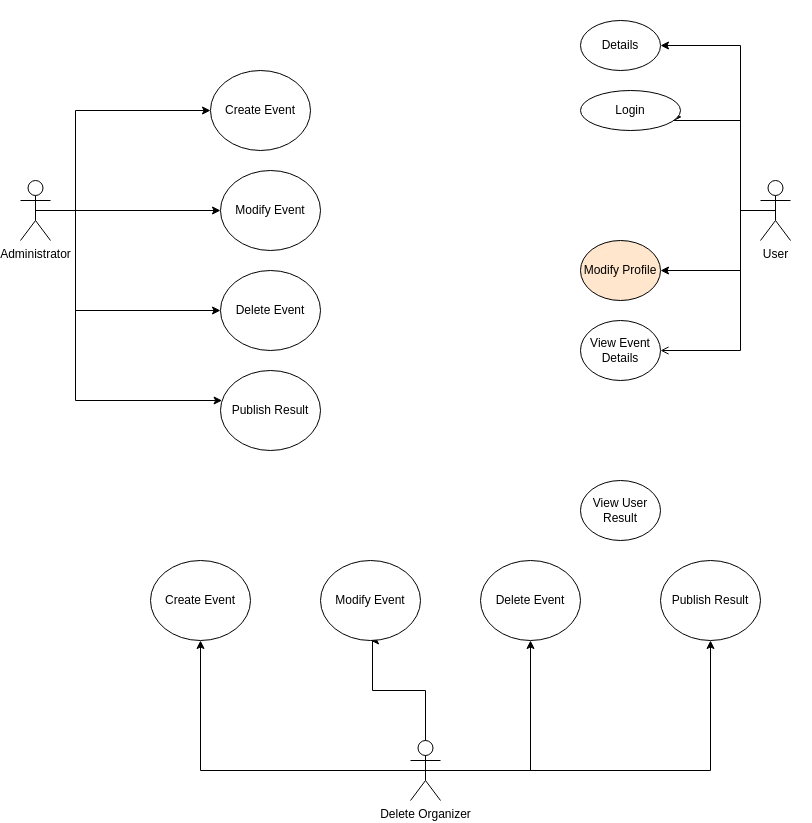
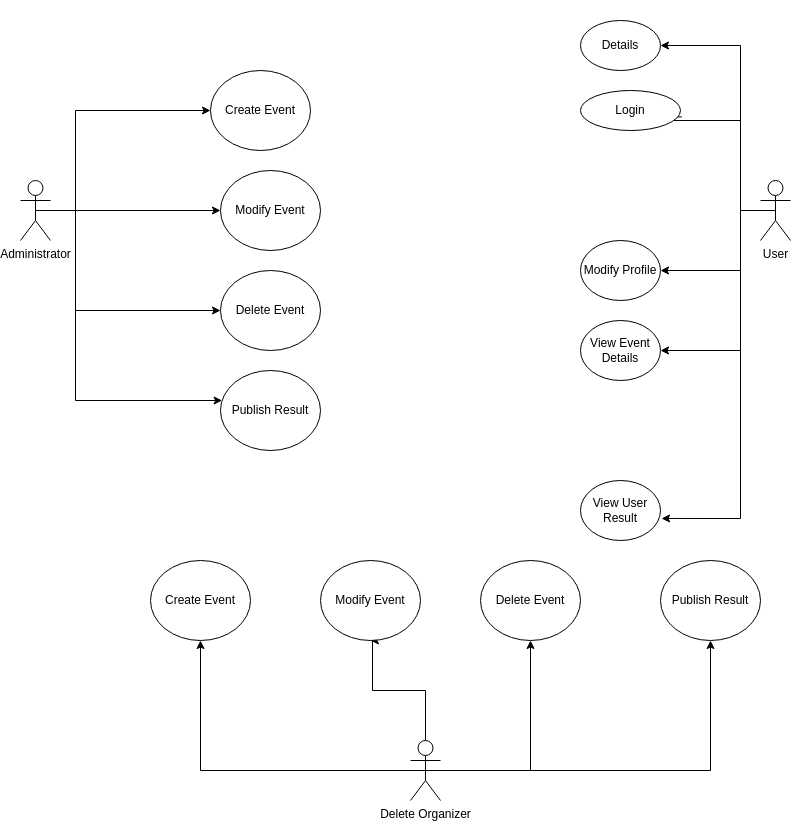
(674, 117) -> (677, 117)
(621, 271) -> (621, 271)
(666, 351) -> (668, 351)
none -> (741, 471)
